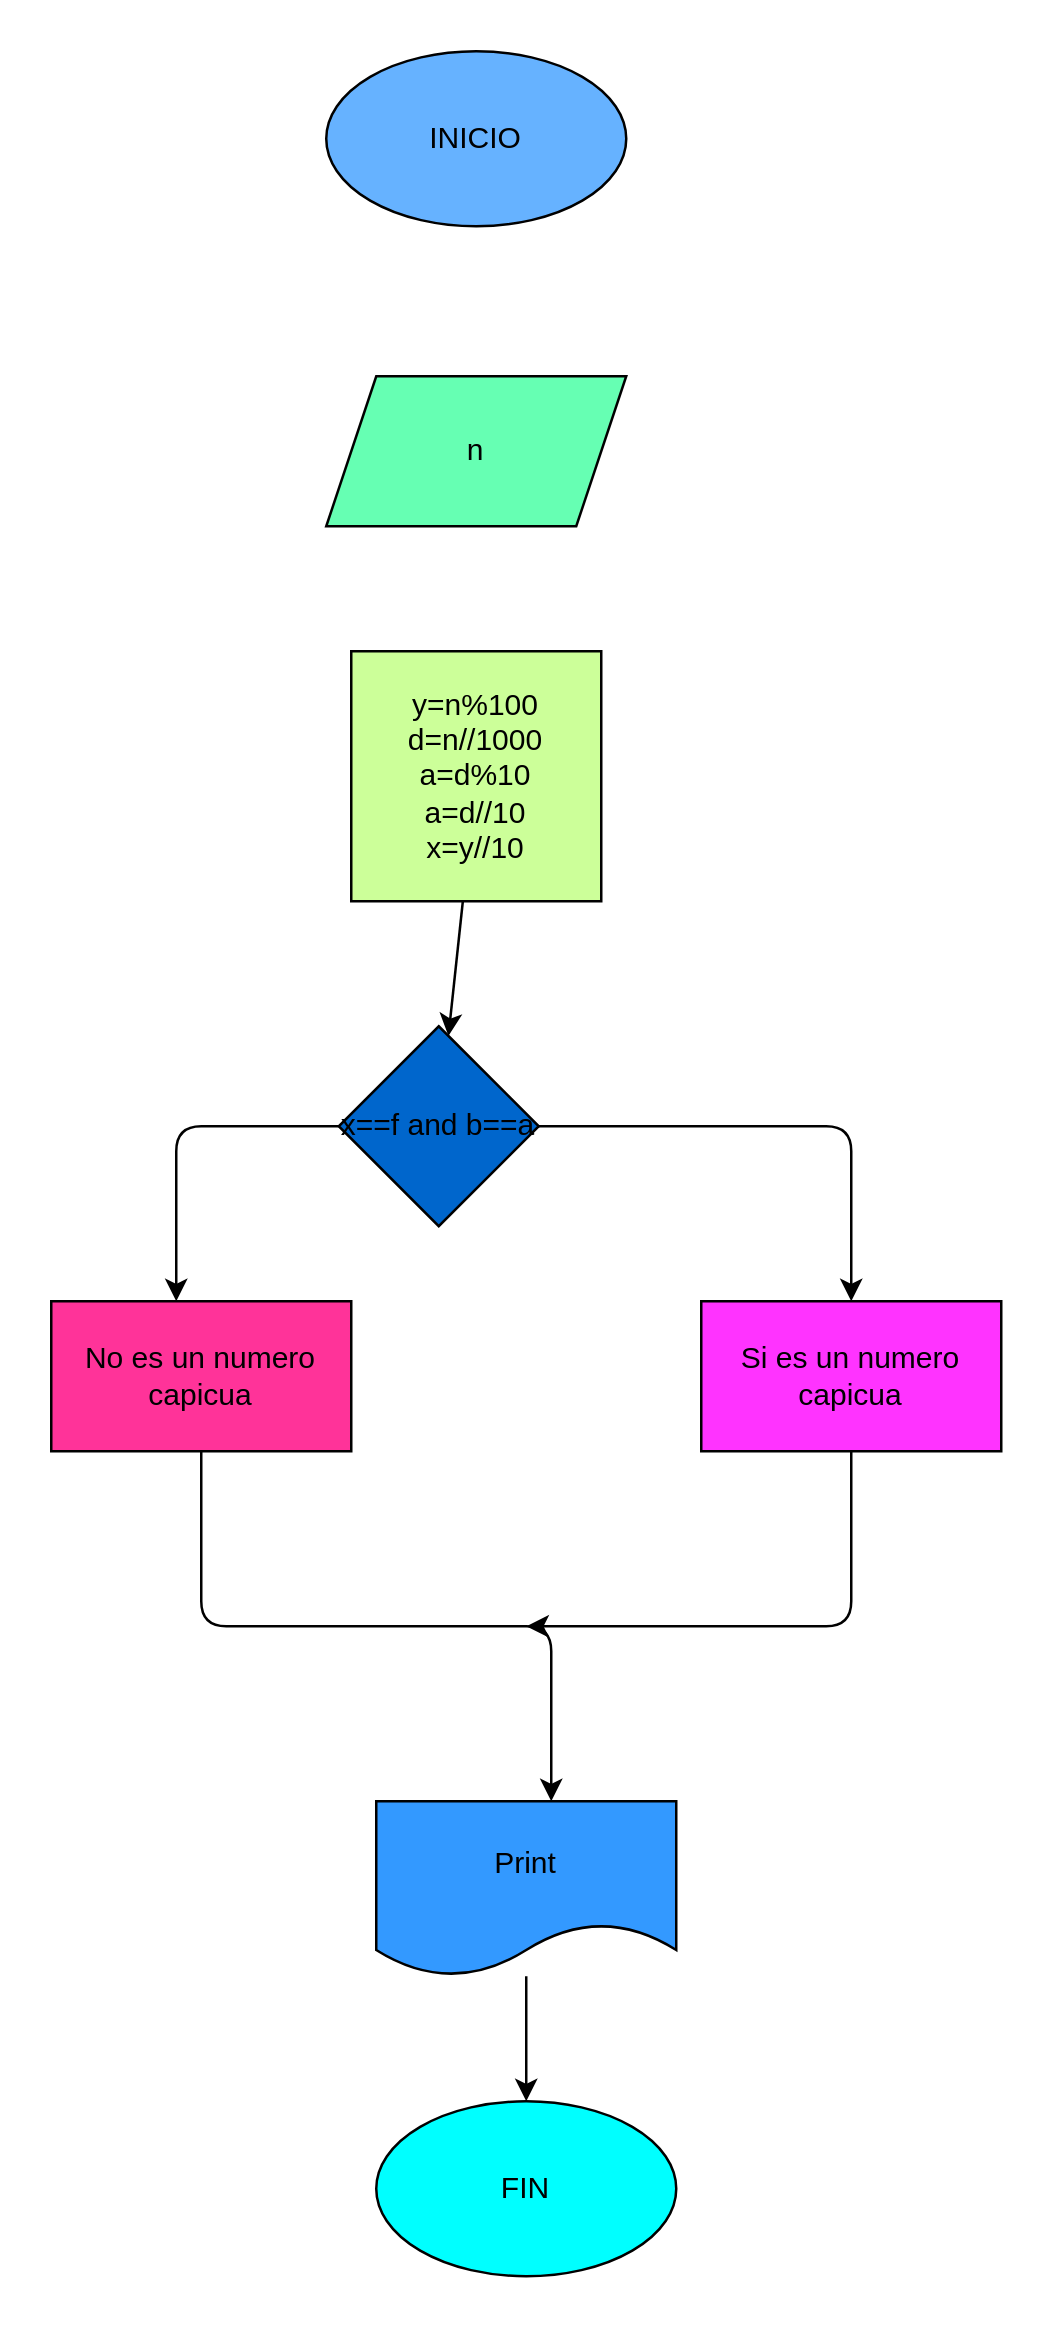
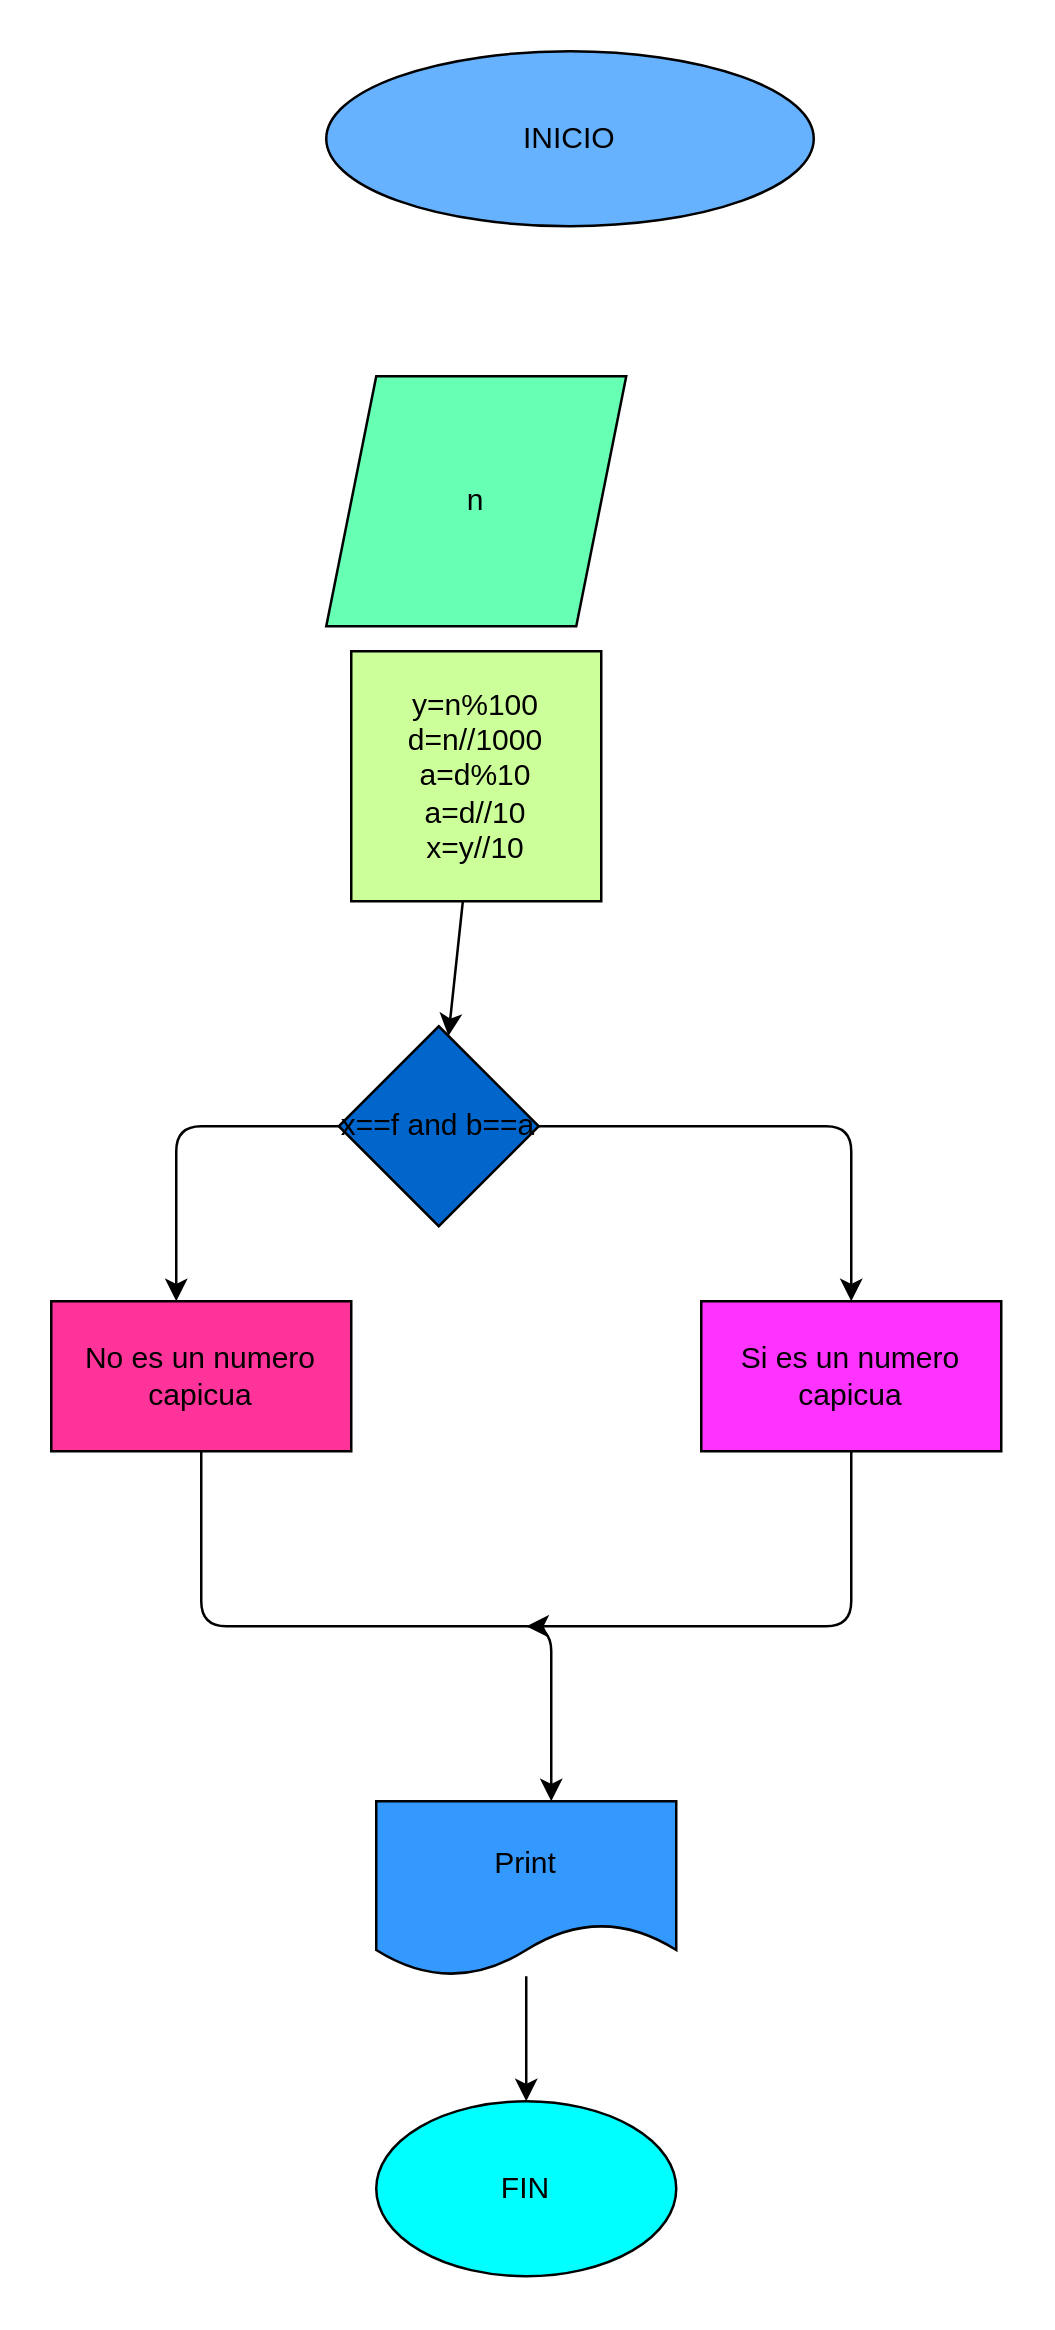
(476, 139) -> (570, 139)
(476, 451) -> (476, 501)
